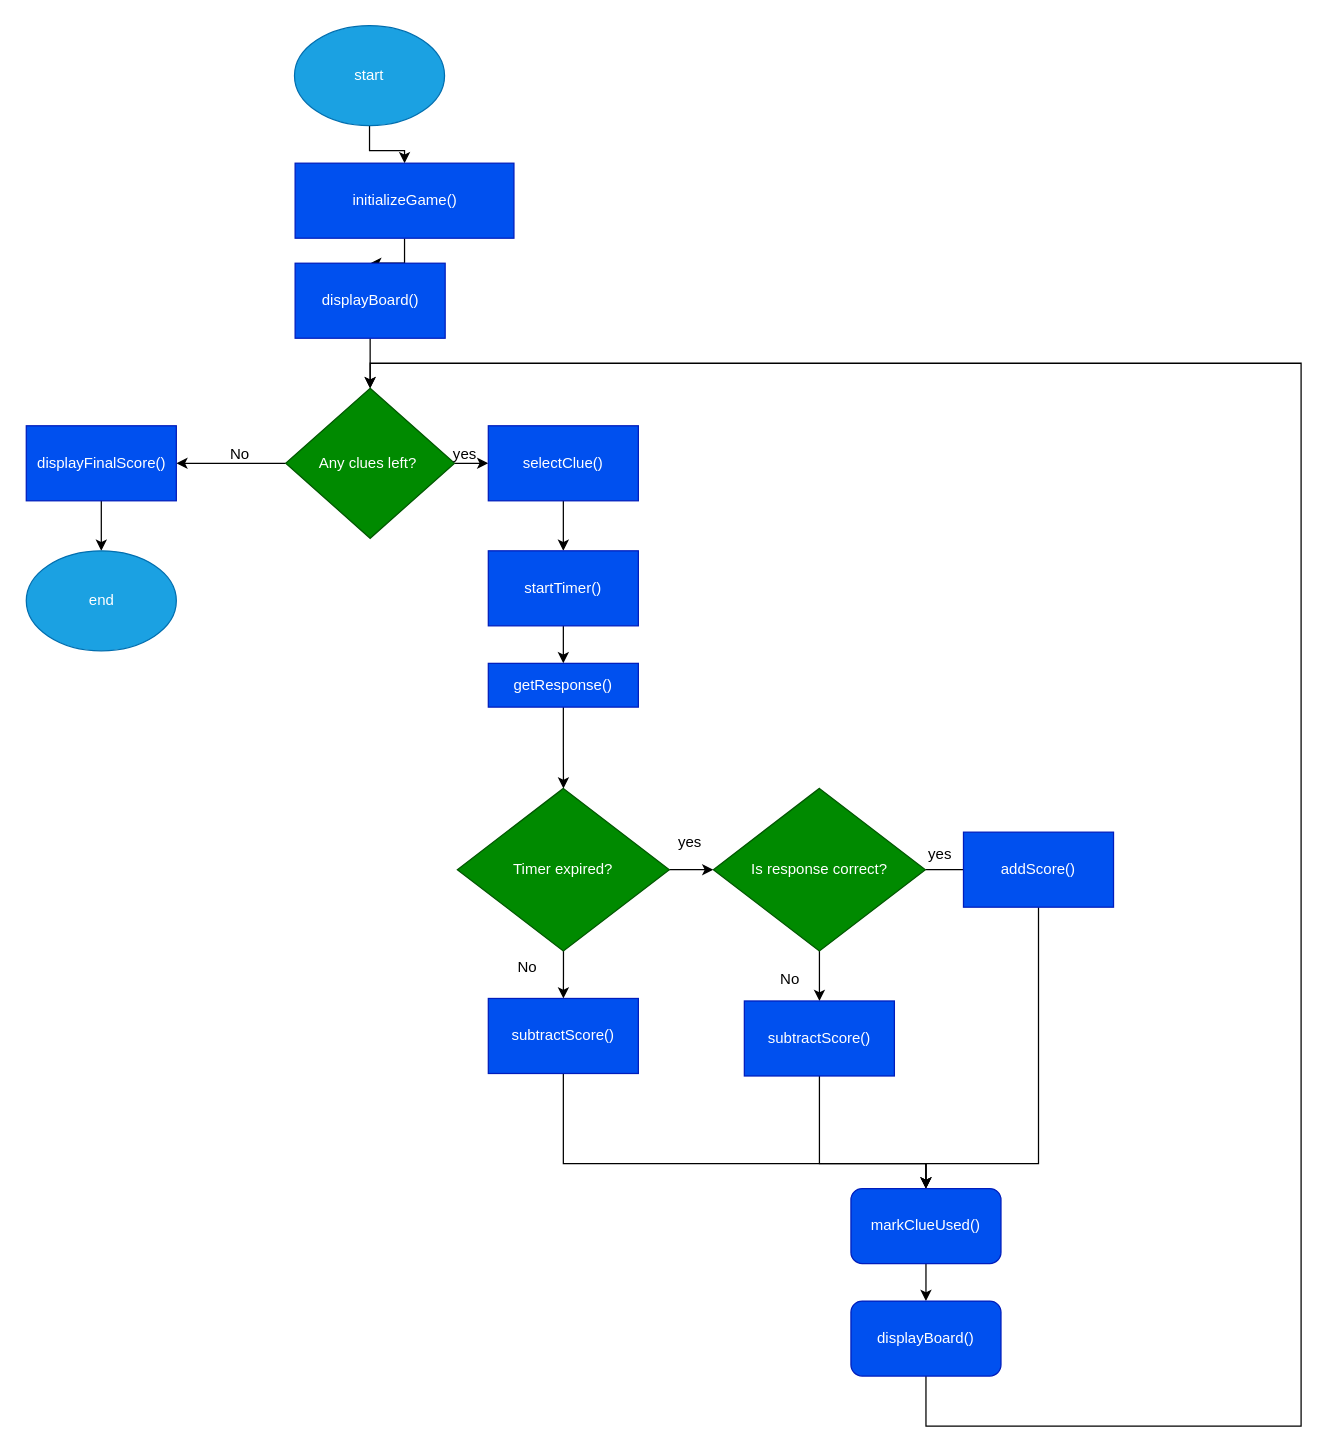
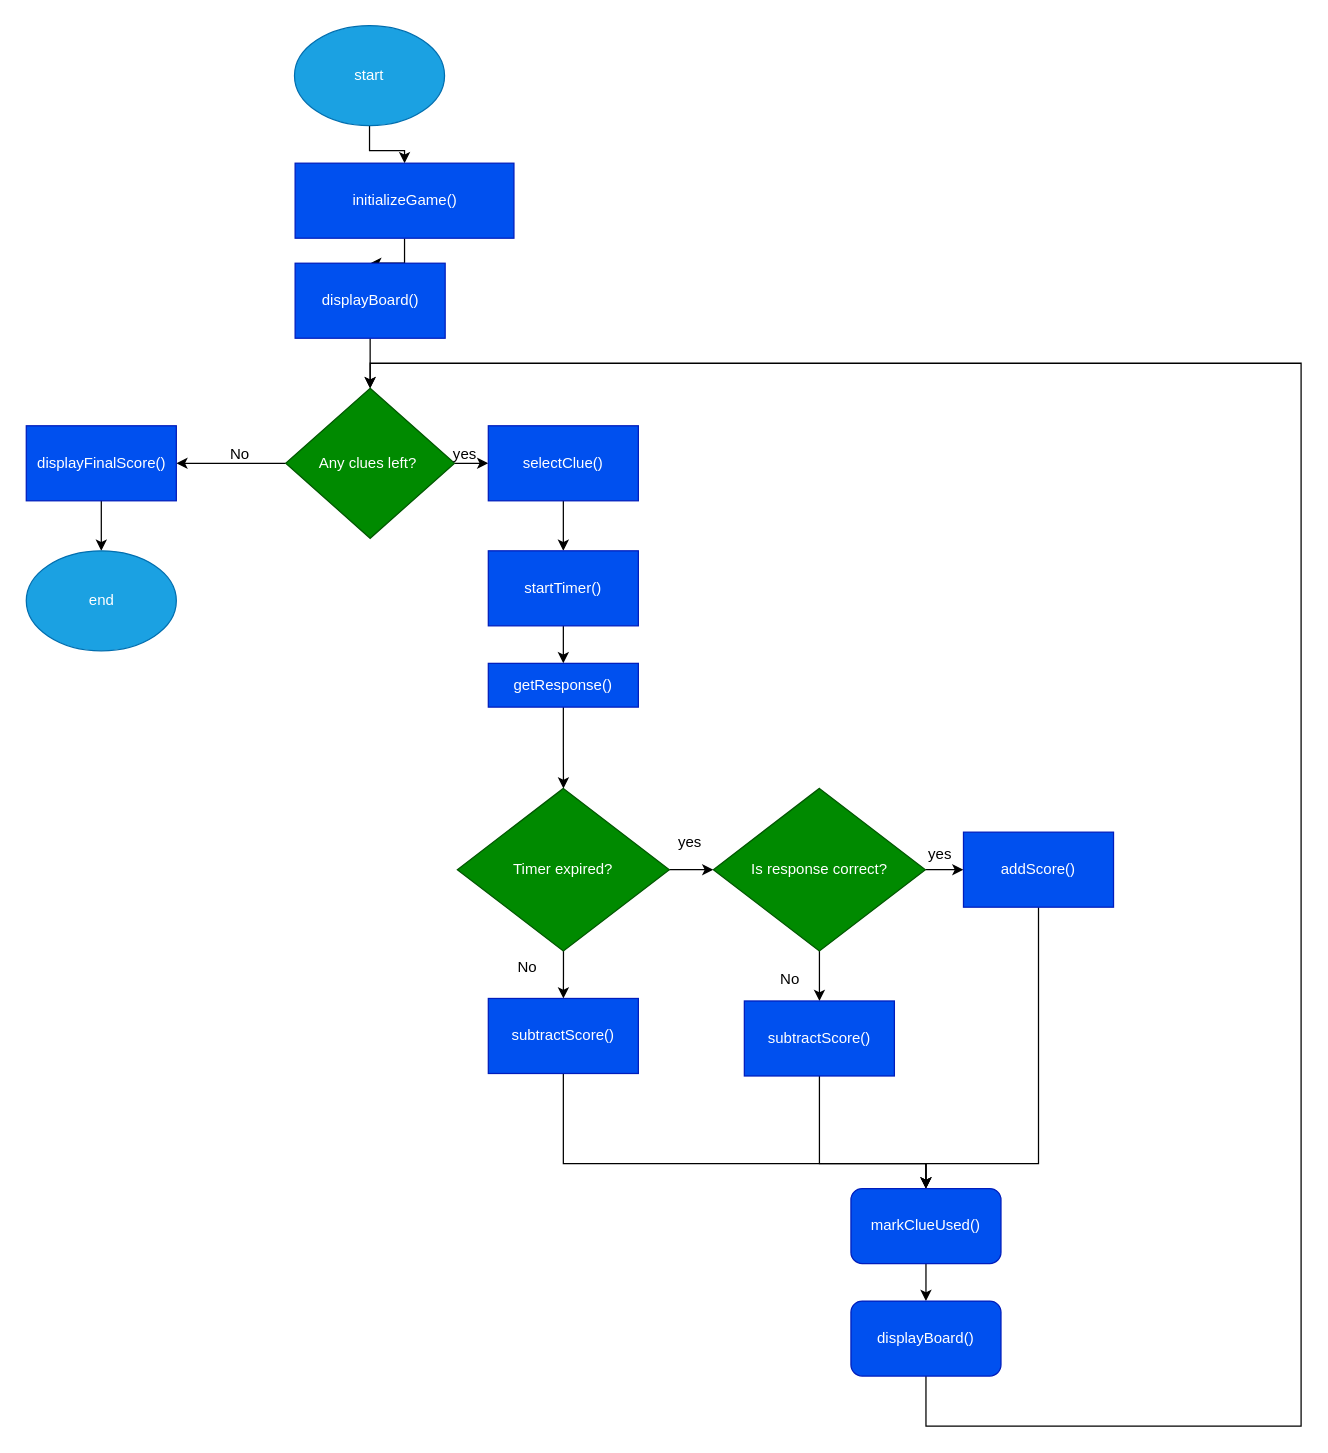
(957, 869) -> (953, 869)
